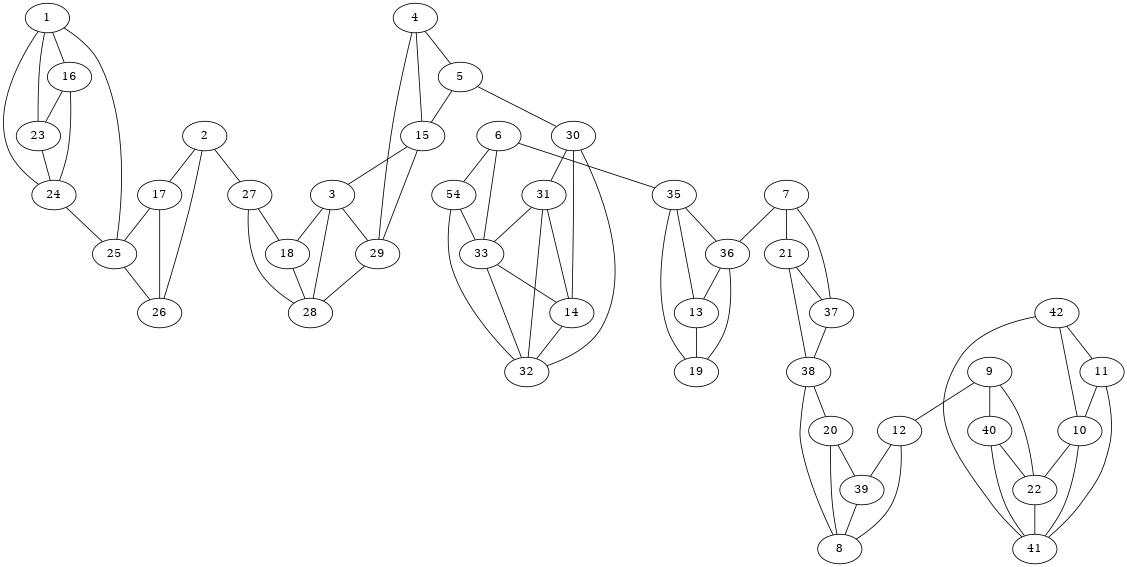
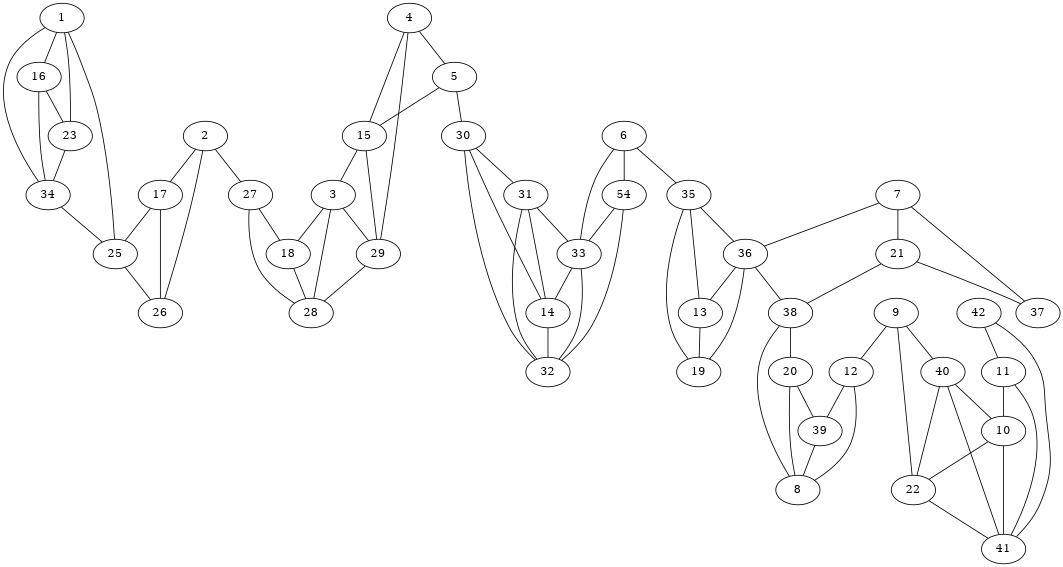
(54, 195) -> (48, 195)
(820, 343) -> (768, 284)
(1068, 372) -> (973, 402)
